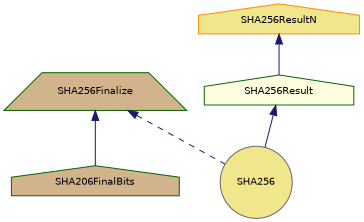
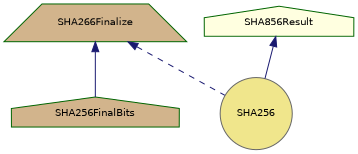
(279, 20) -> none
(95, 92) -> (95, 23)
(279, 92) -> (279, 23)
(95, 182) -> (95, 114)
